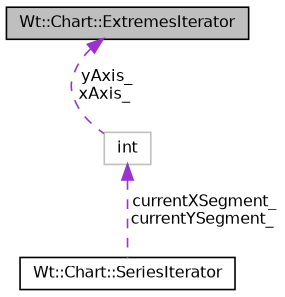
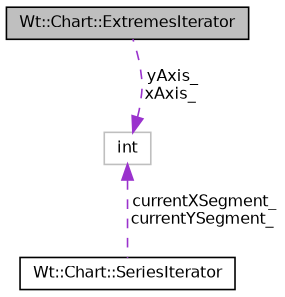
(73, 94) -> (142, 78)
